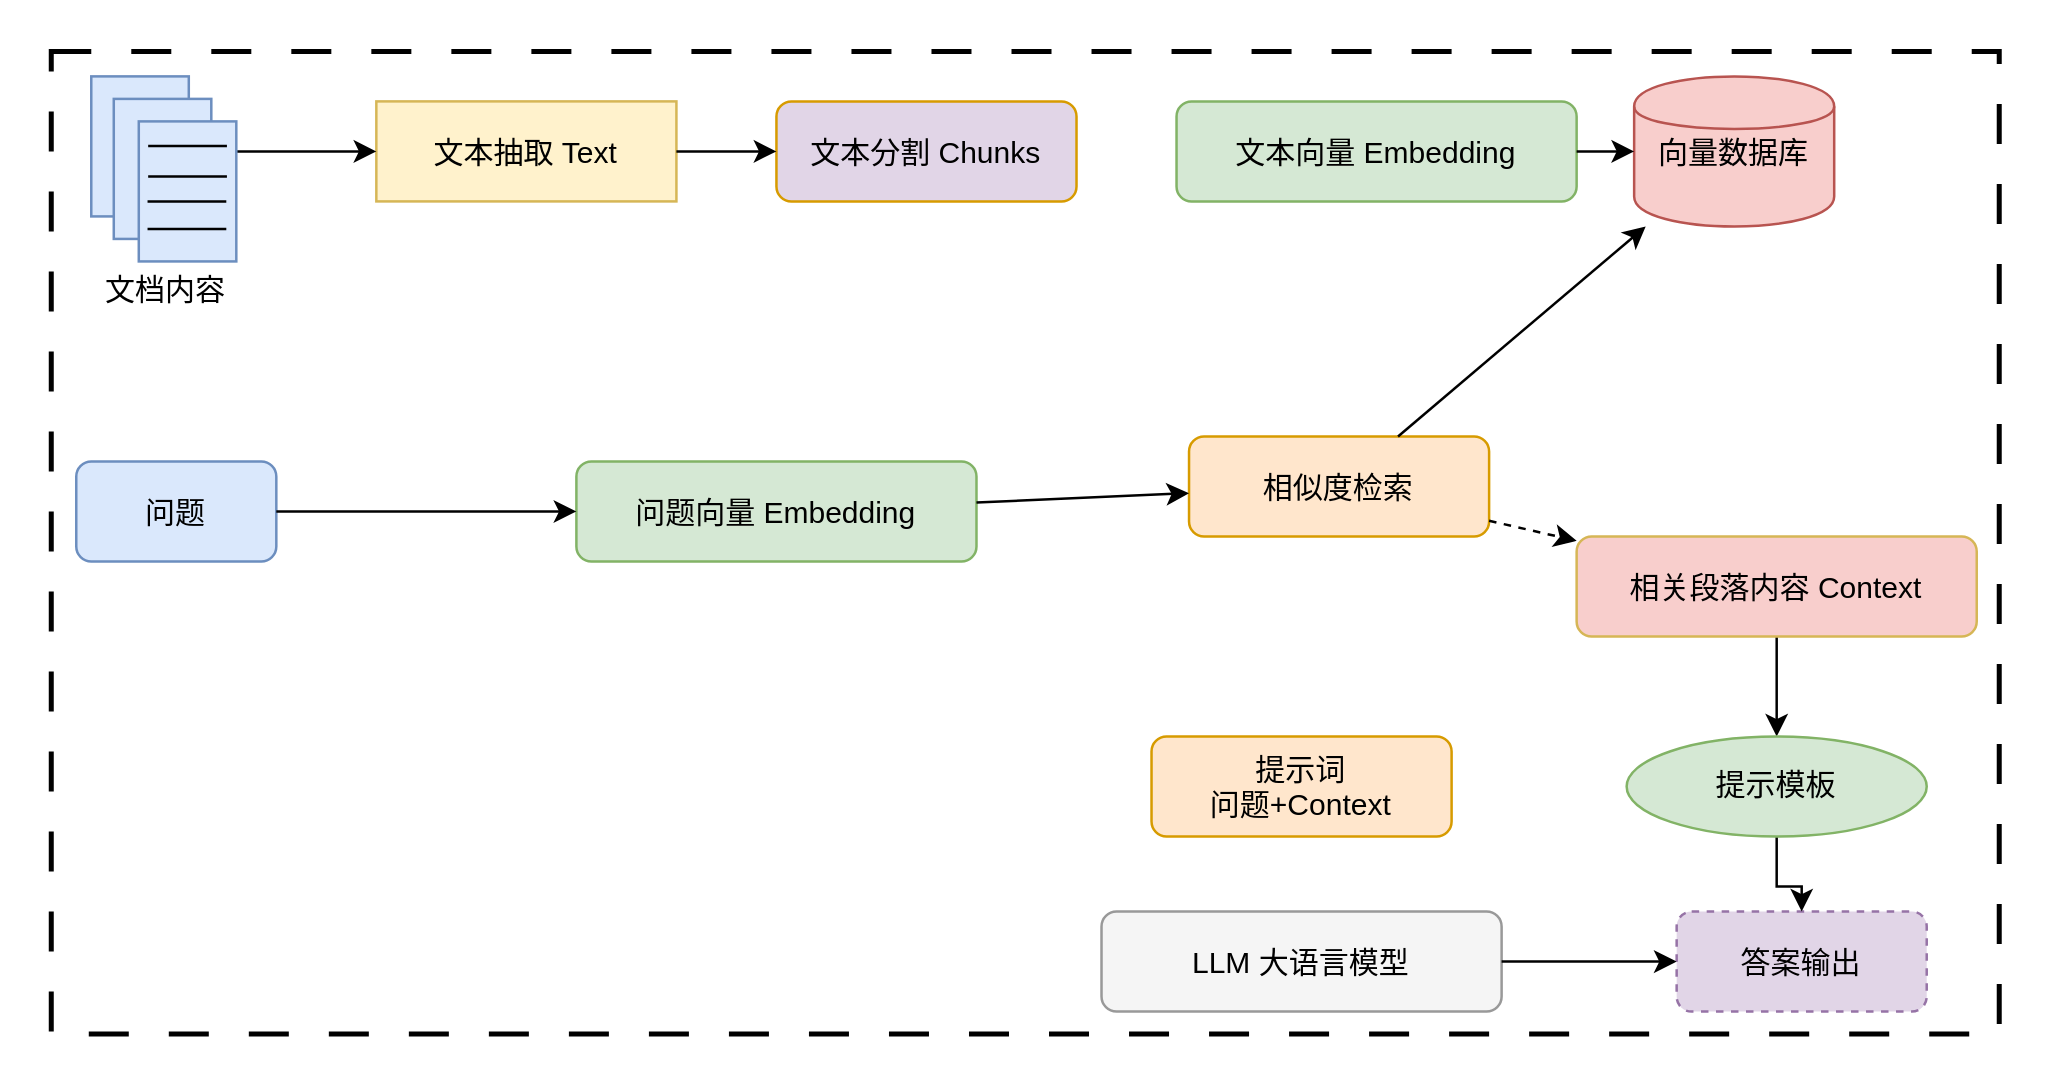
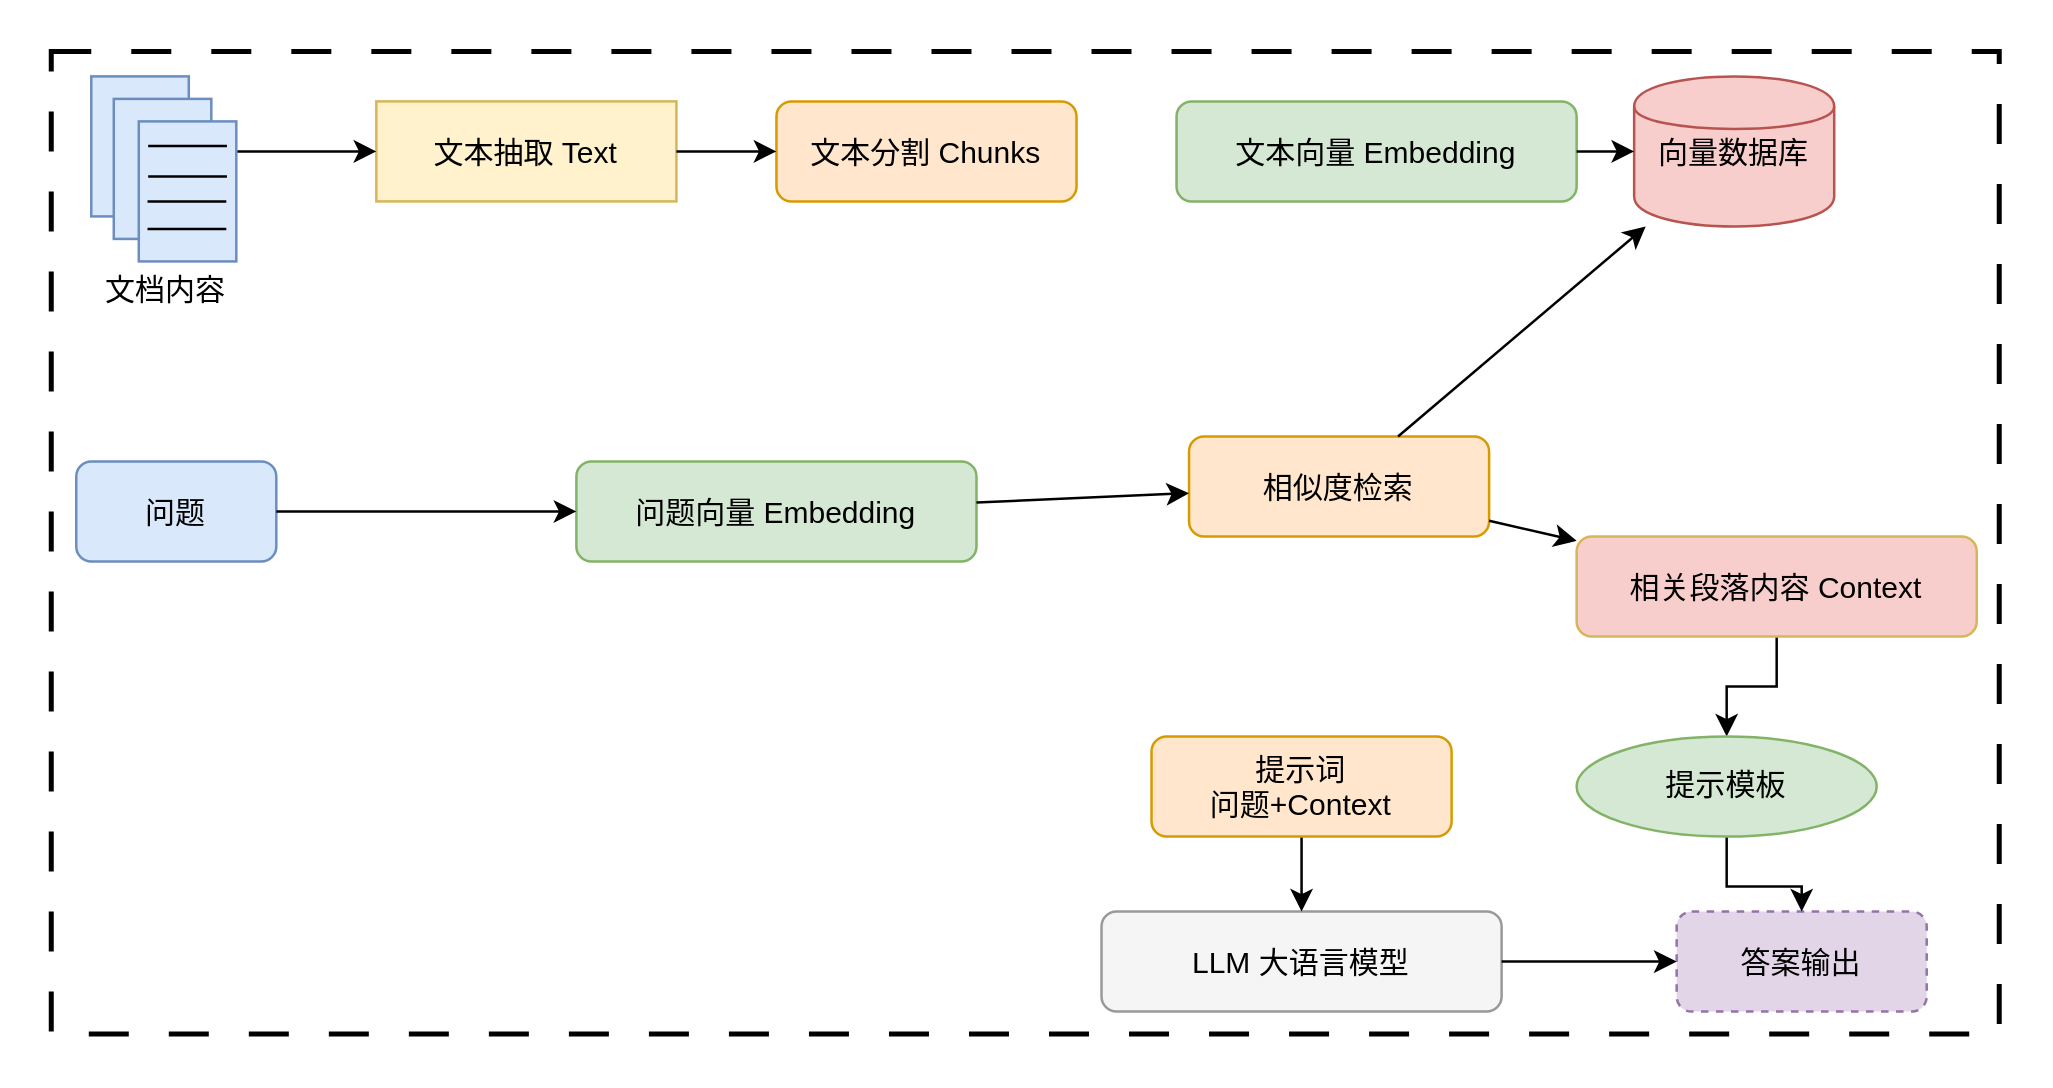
(926, 151) -> (926, 151)
(1527, 529) -> (1527, 529)
(1776, 786) -> (1726, 786)
none -> (1301, 882)
